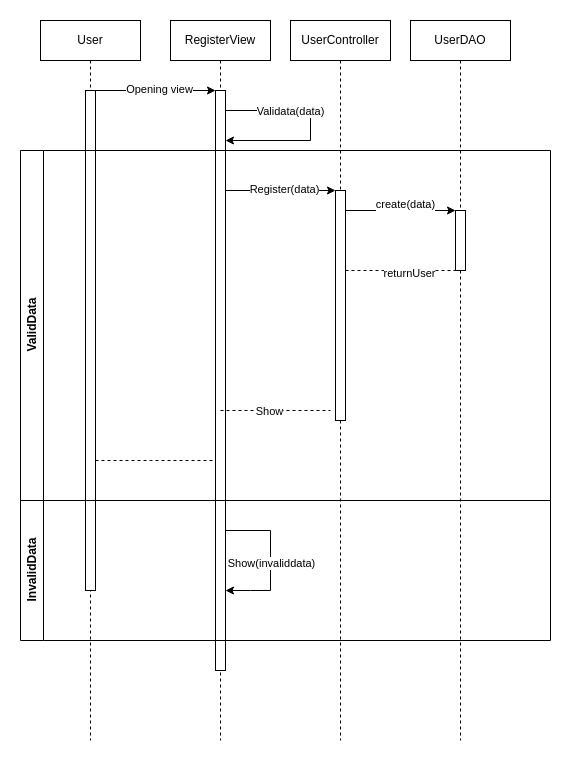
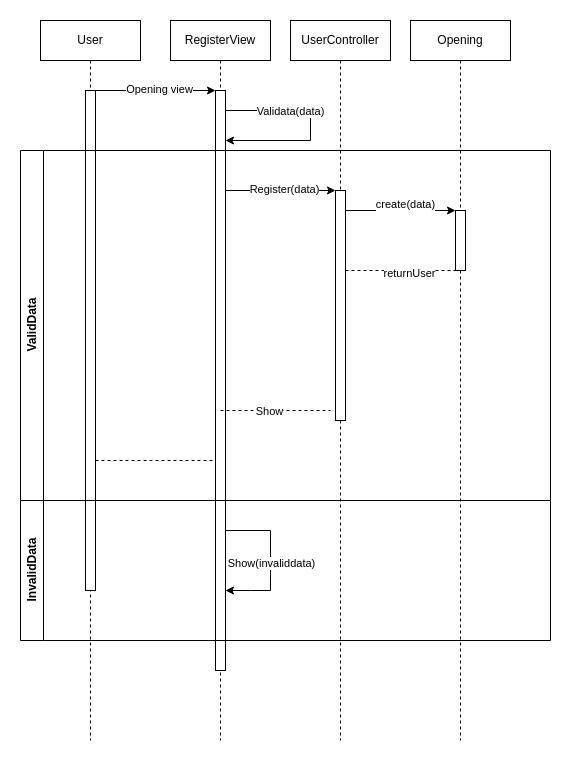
(461, 41) -> (461, 41)
